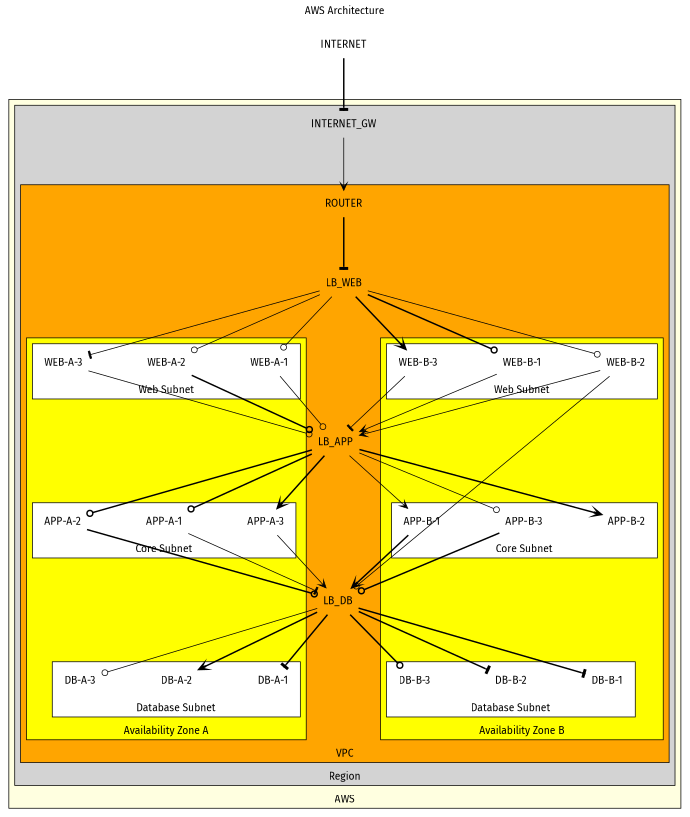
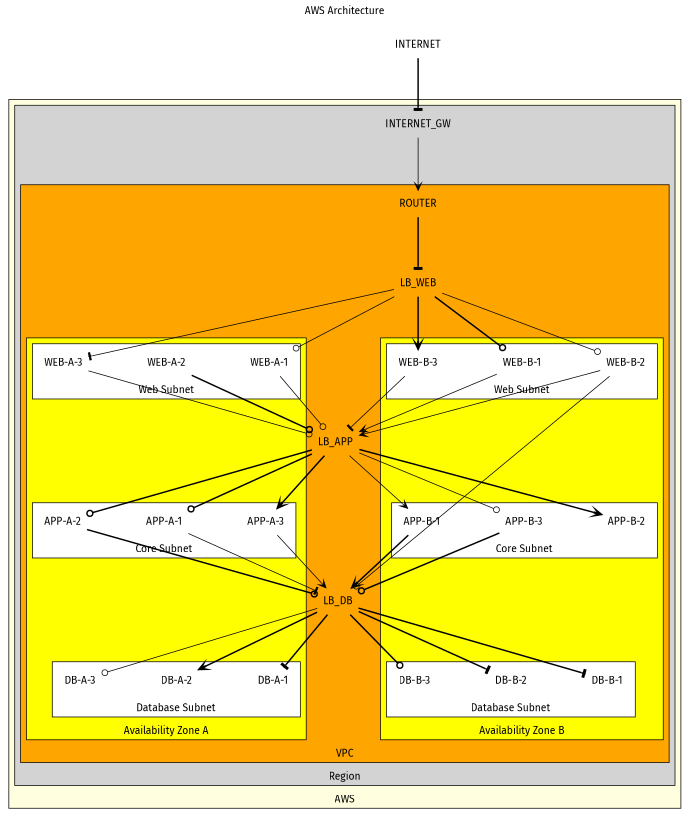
(258, 322) -> none
